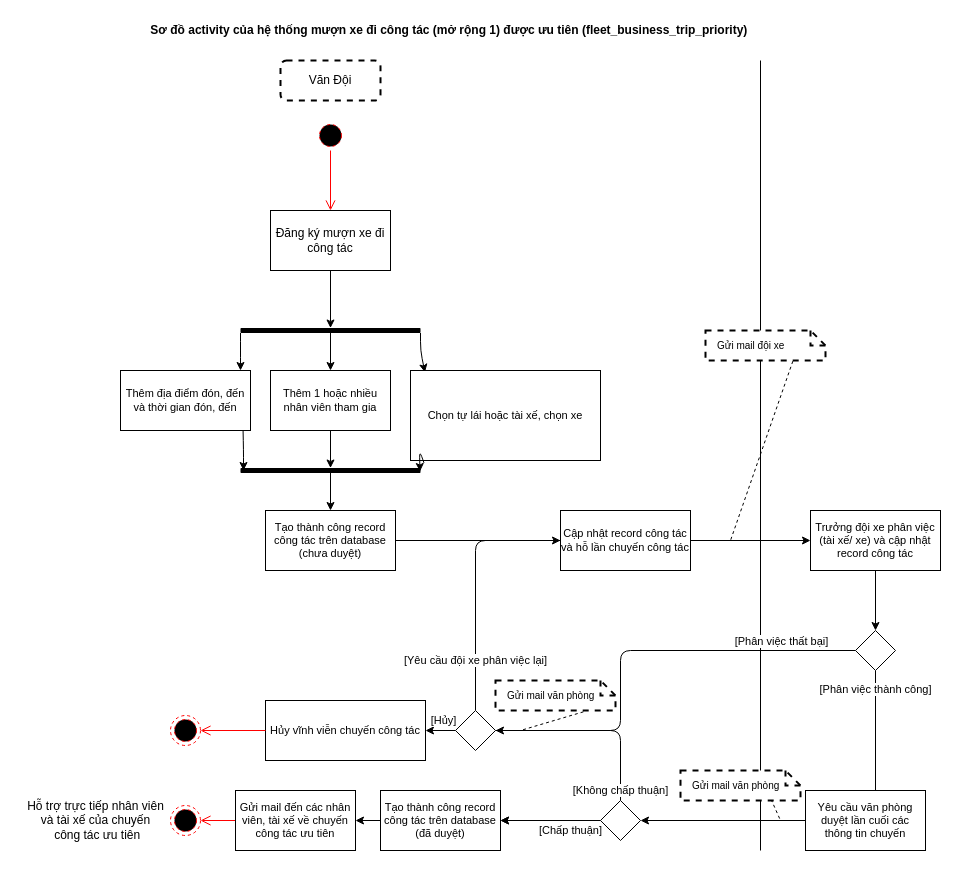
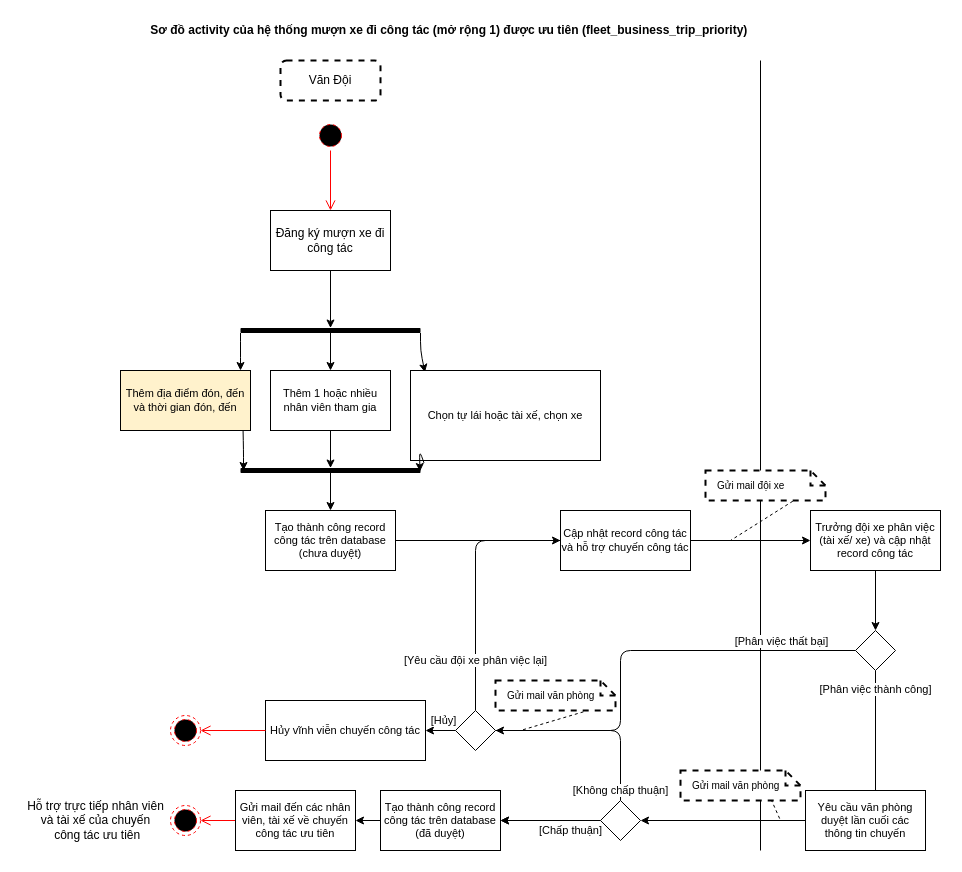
(766, 346) -> (766, 486)
(186, 401) -> (186, 401)
(626, 541) -> (626, 541)
